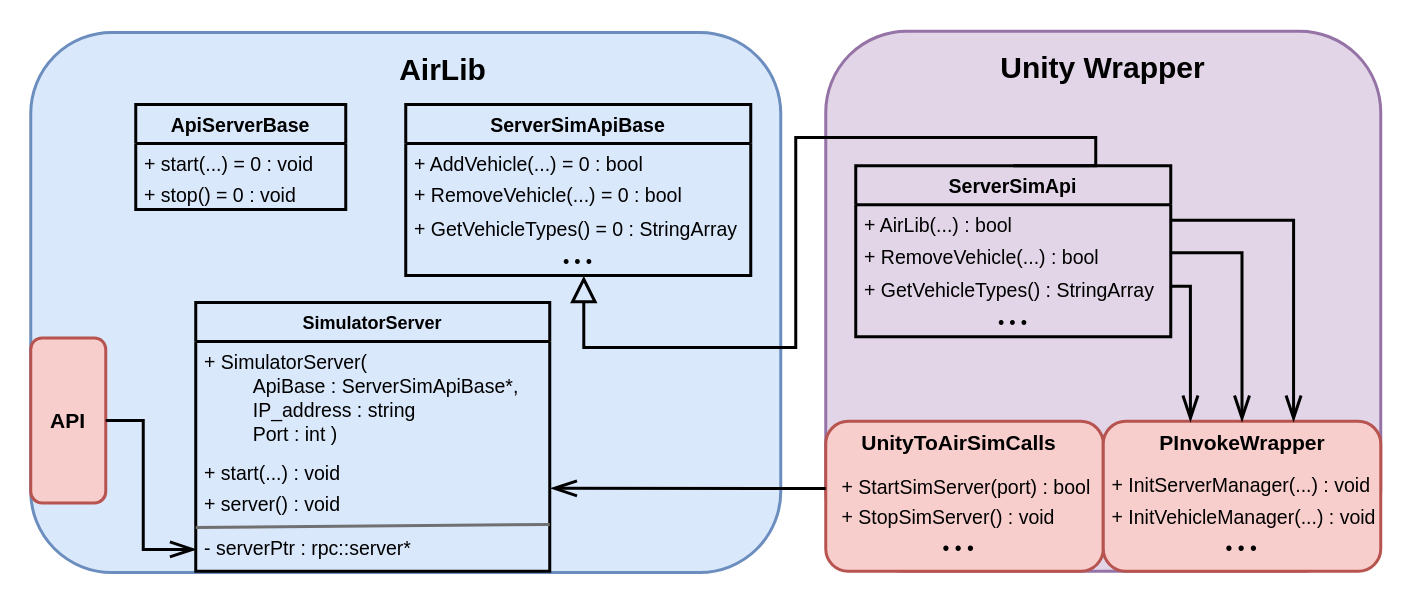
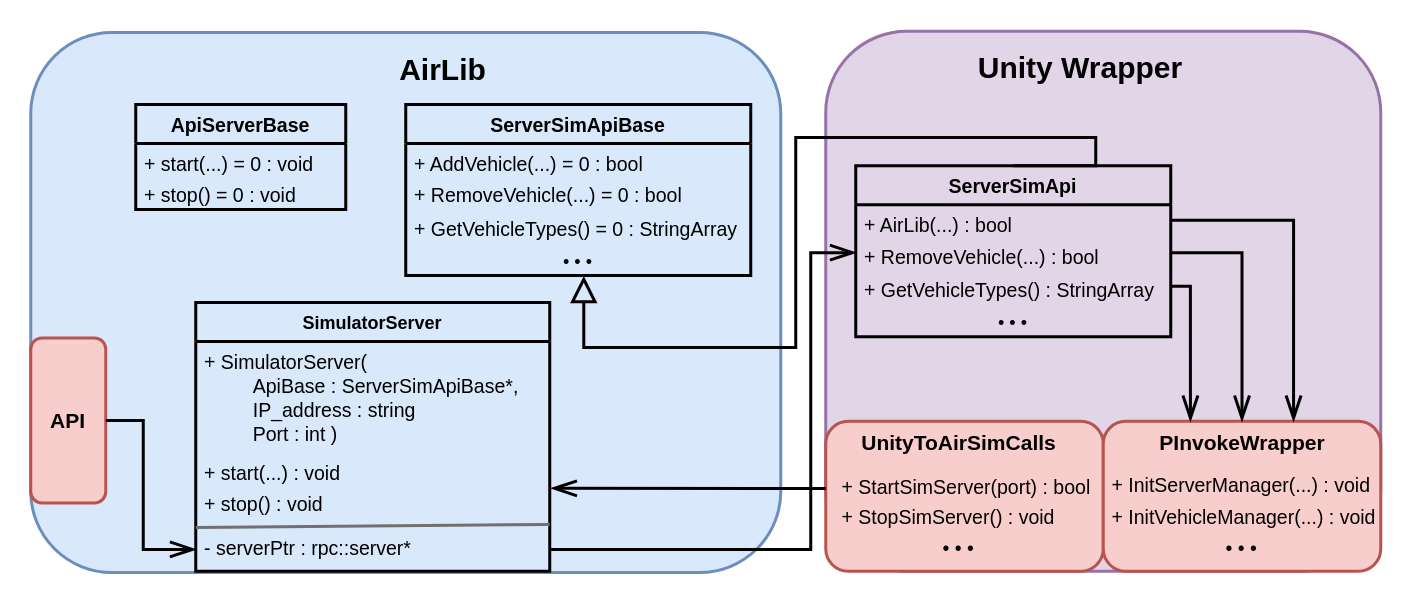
(1103, 67) -> (1081, 67)
(284, 505) -> (273, 505)
none -> (811, 513)
